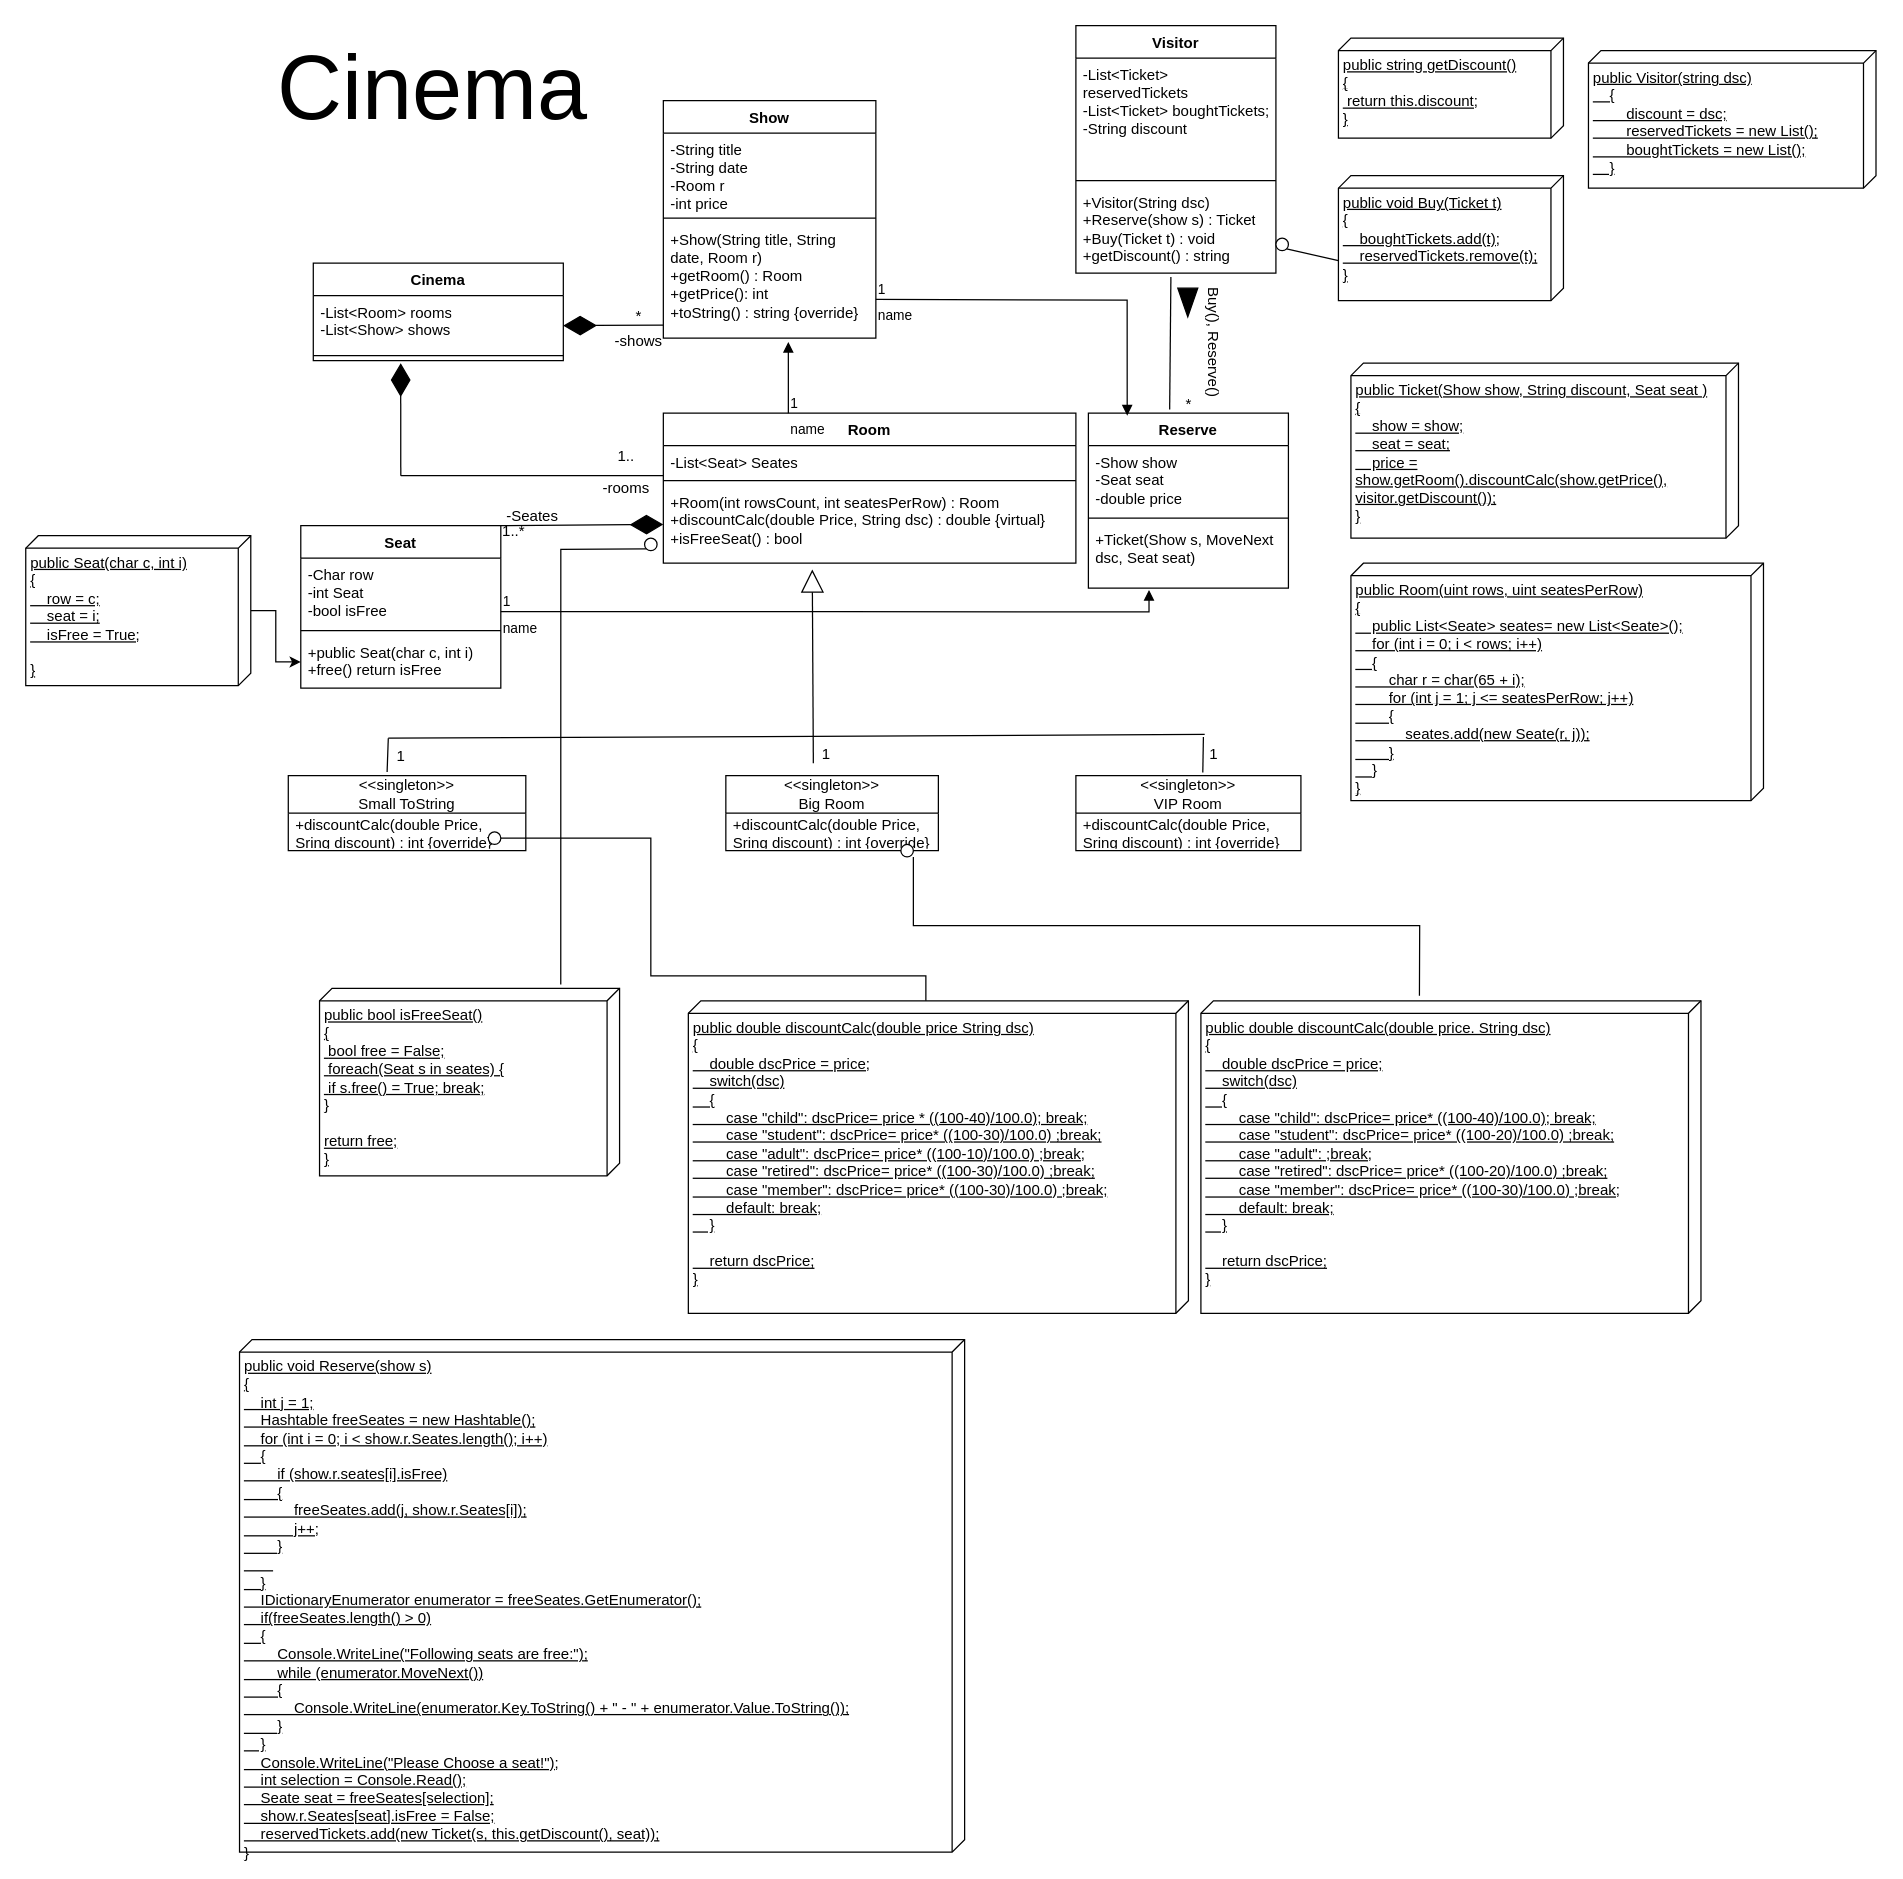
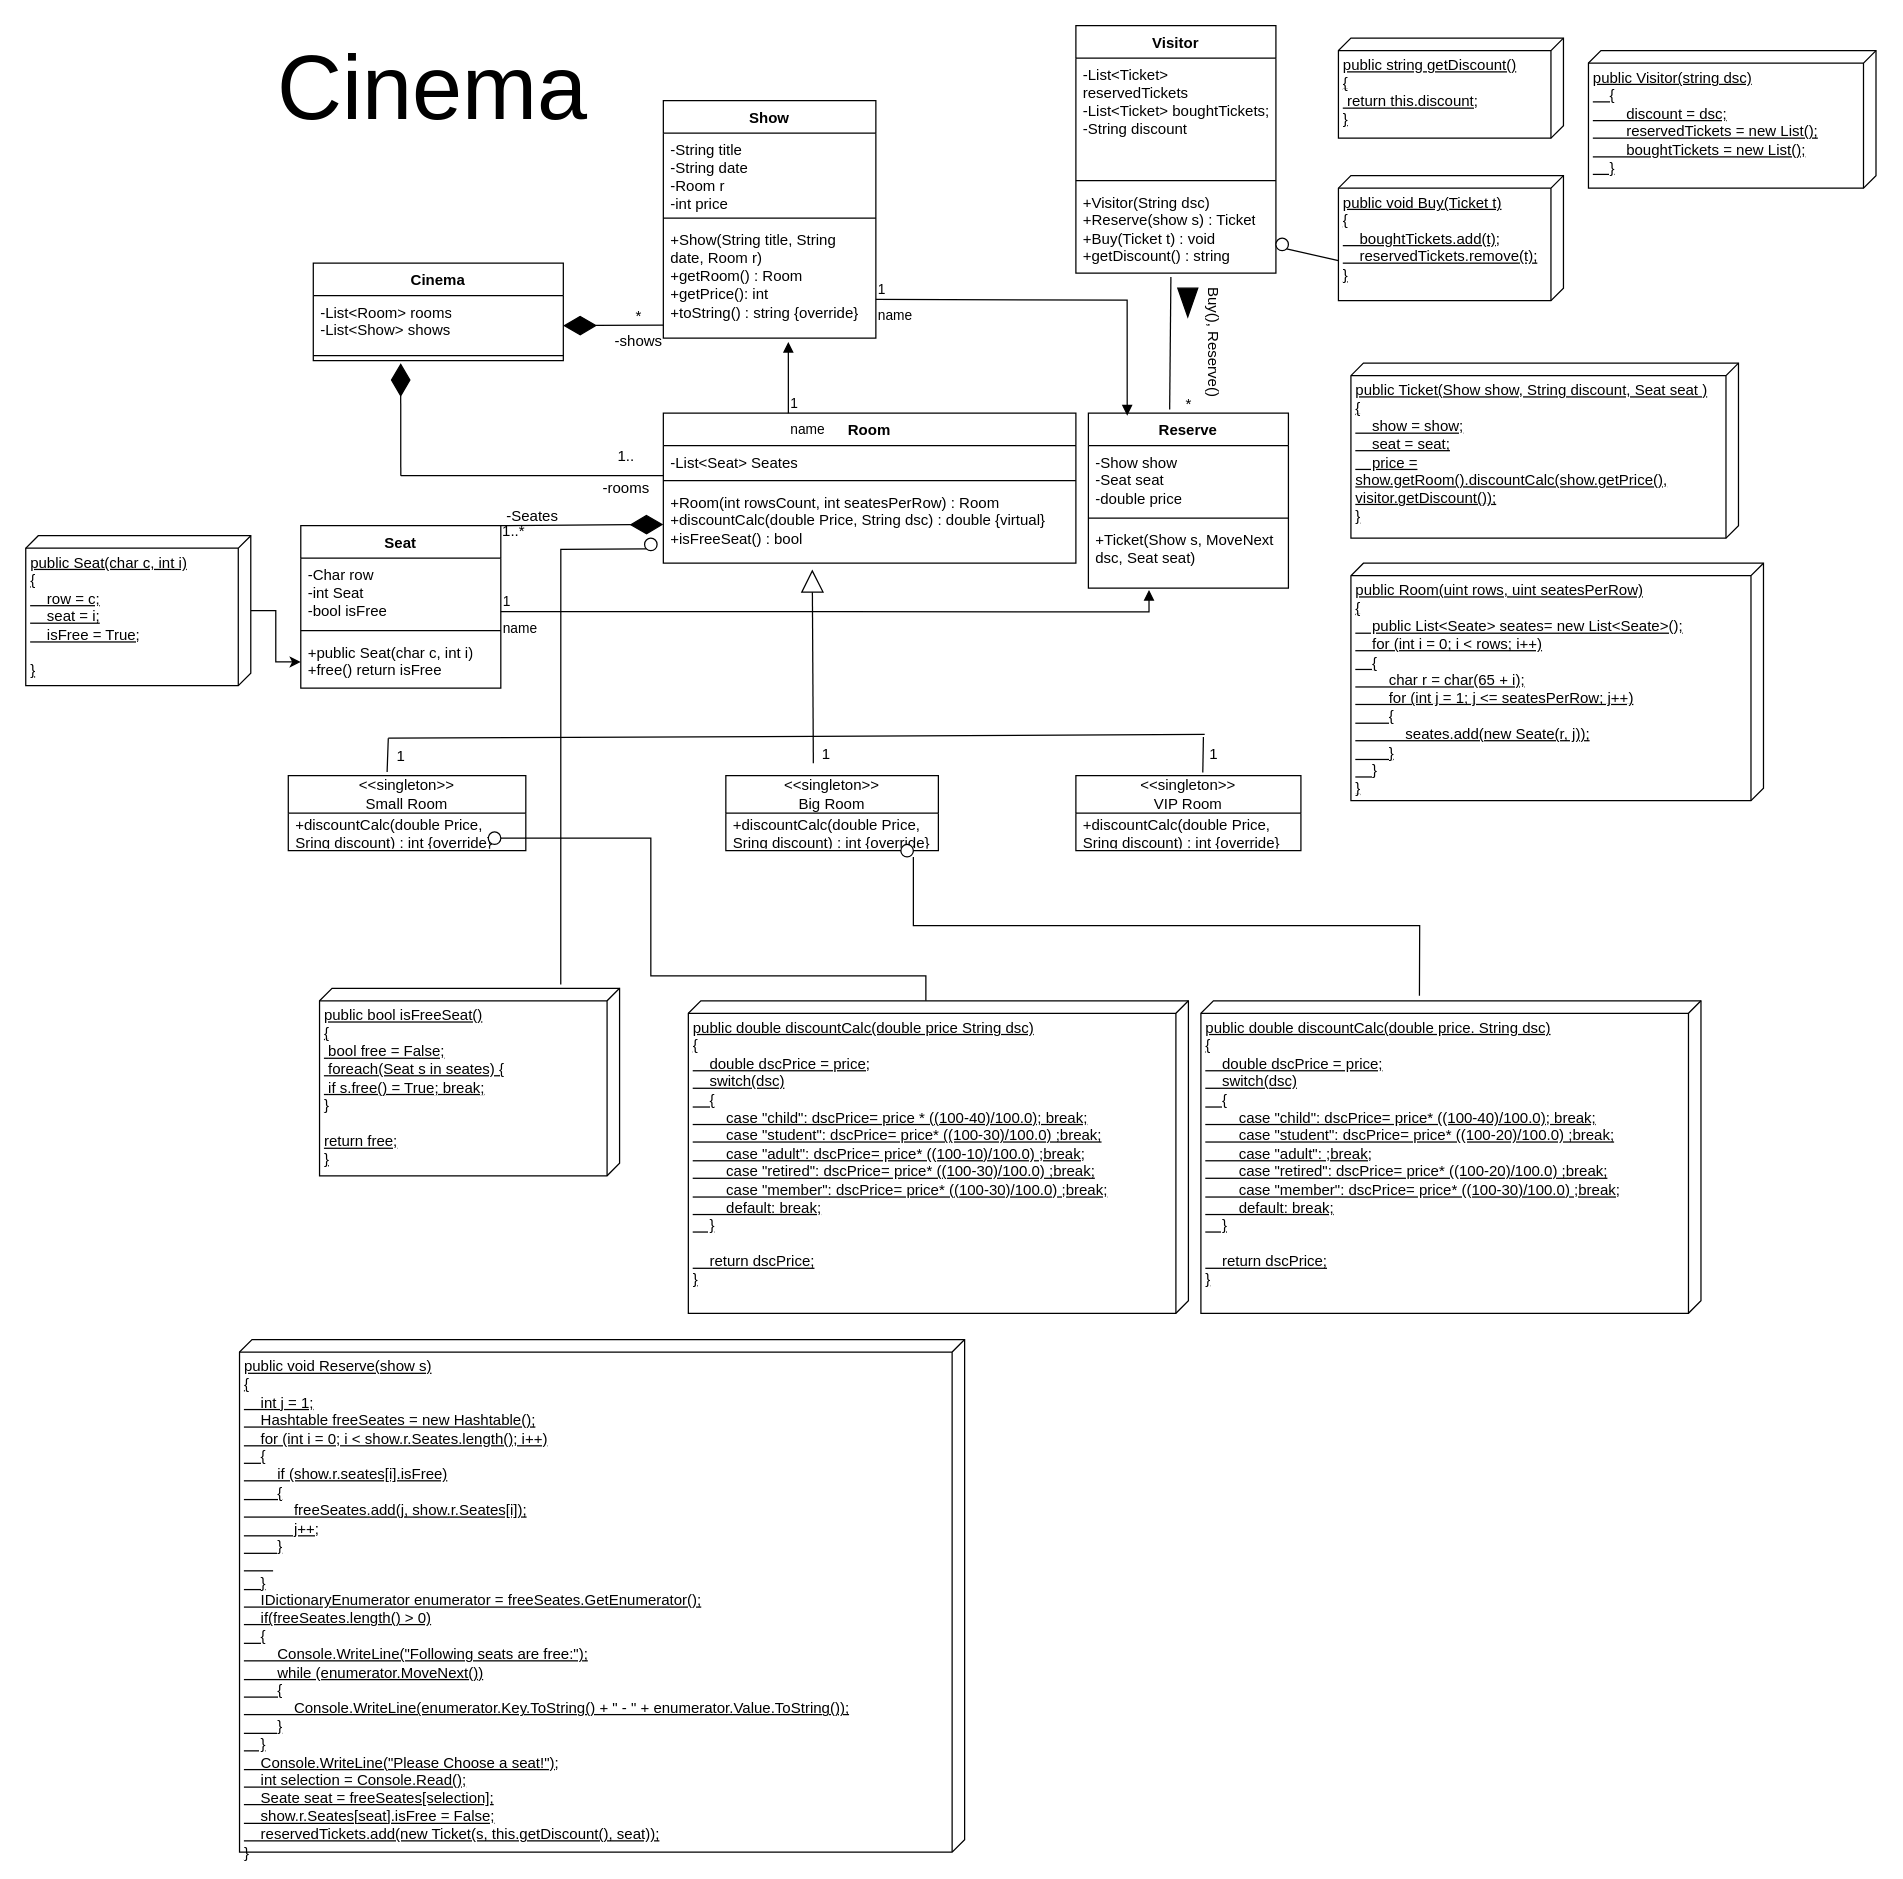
(407, 794) -> (407, 794)
